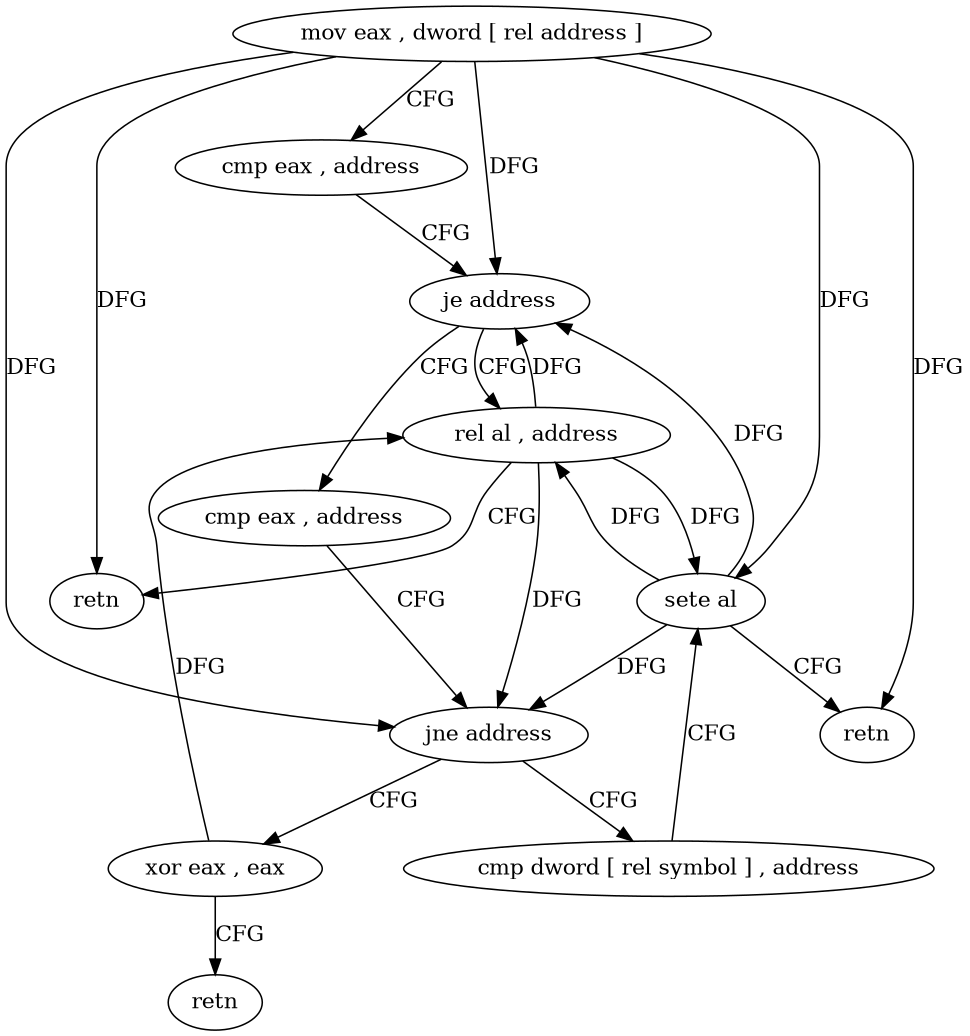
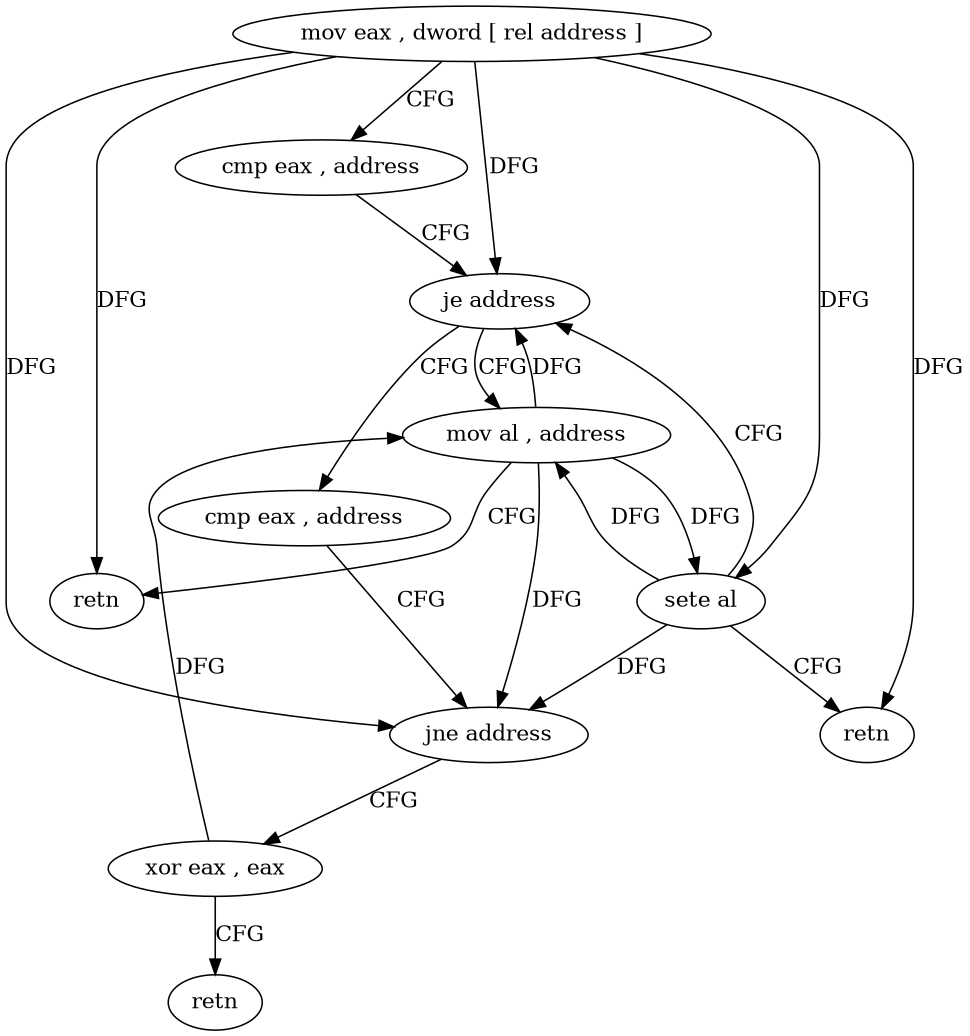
(537, 435) -> (537, 435)
(759, 435) -> (759, 435)
(669, 869) -> none
